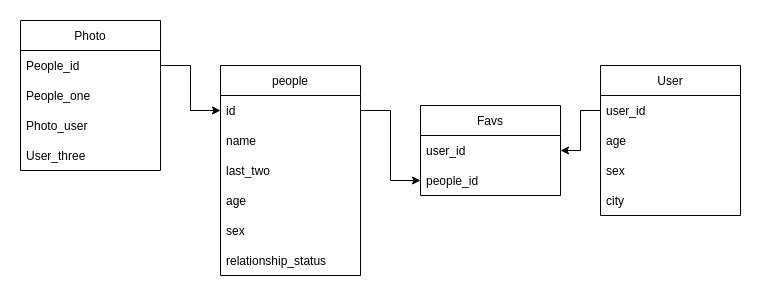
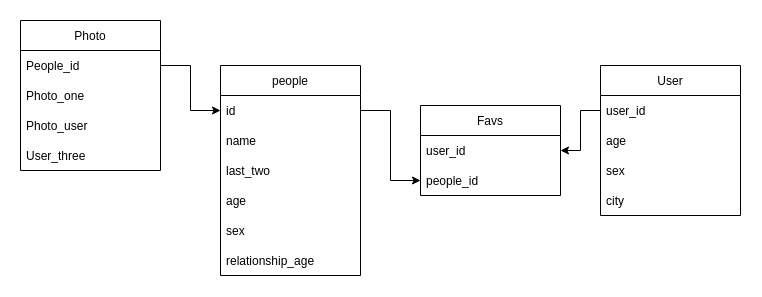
(58, 96) -> (56, 96)
(285, 261) -> (275, 261)
